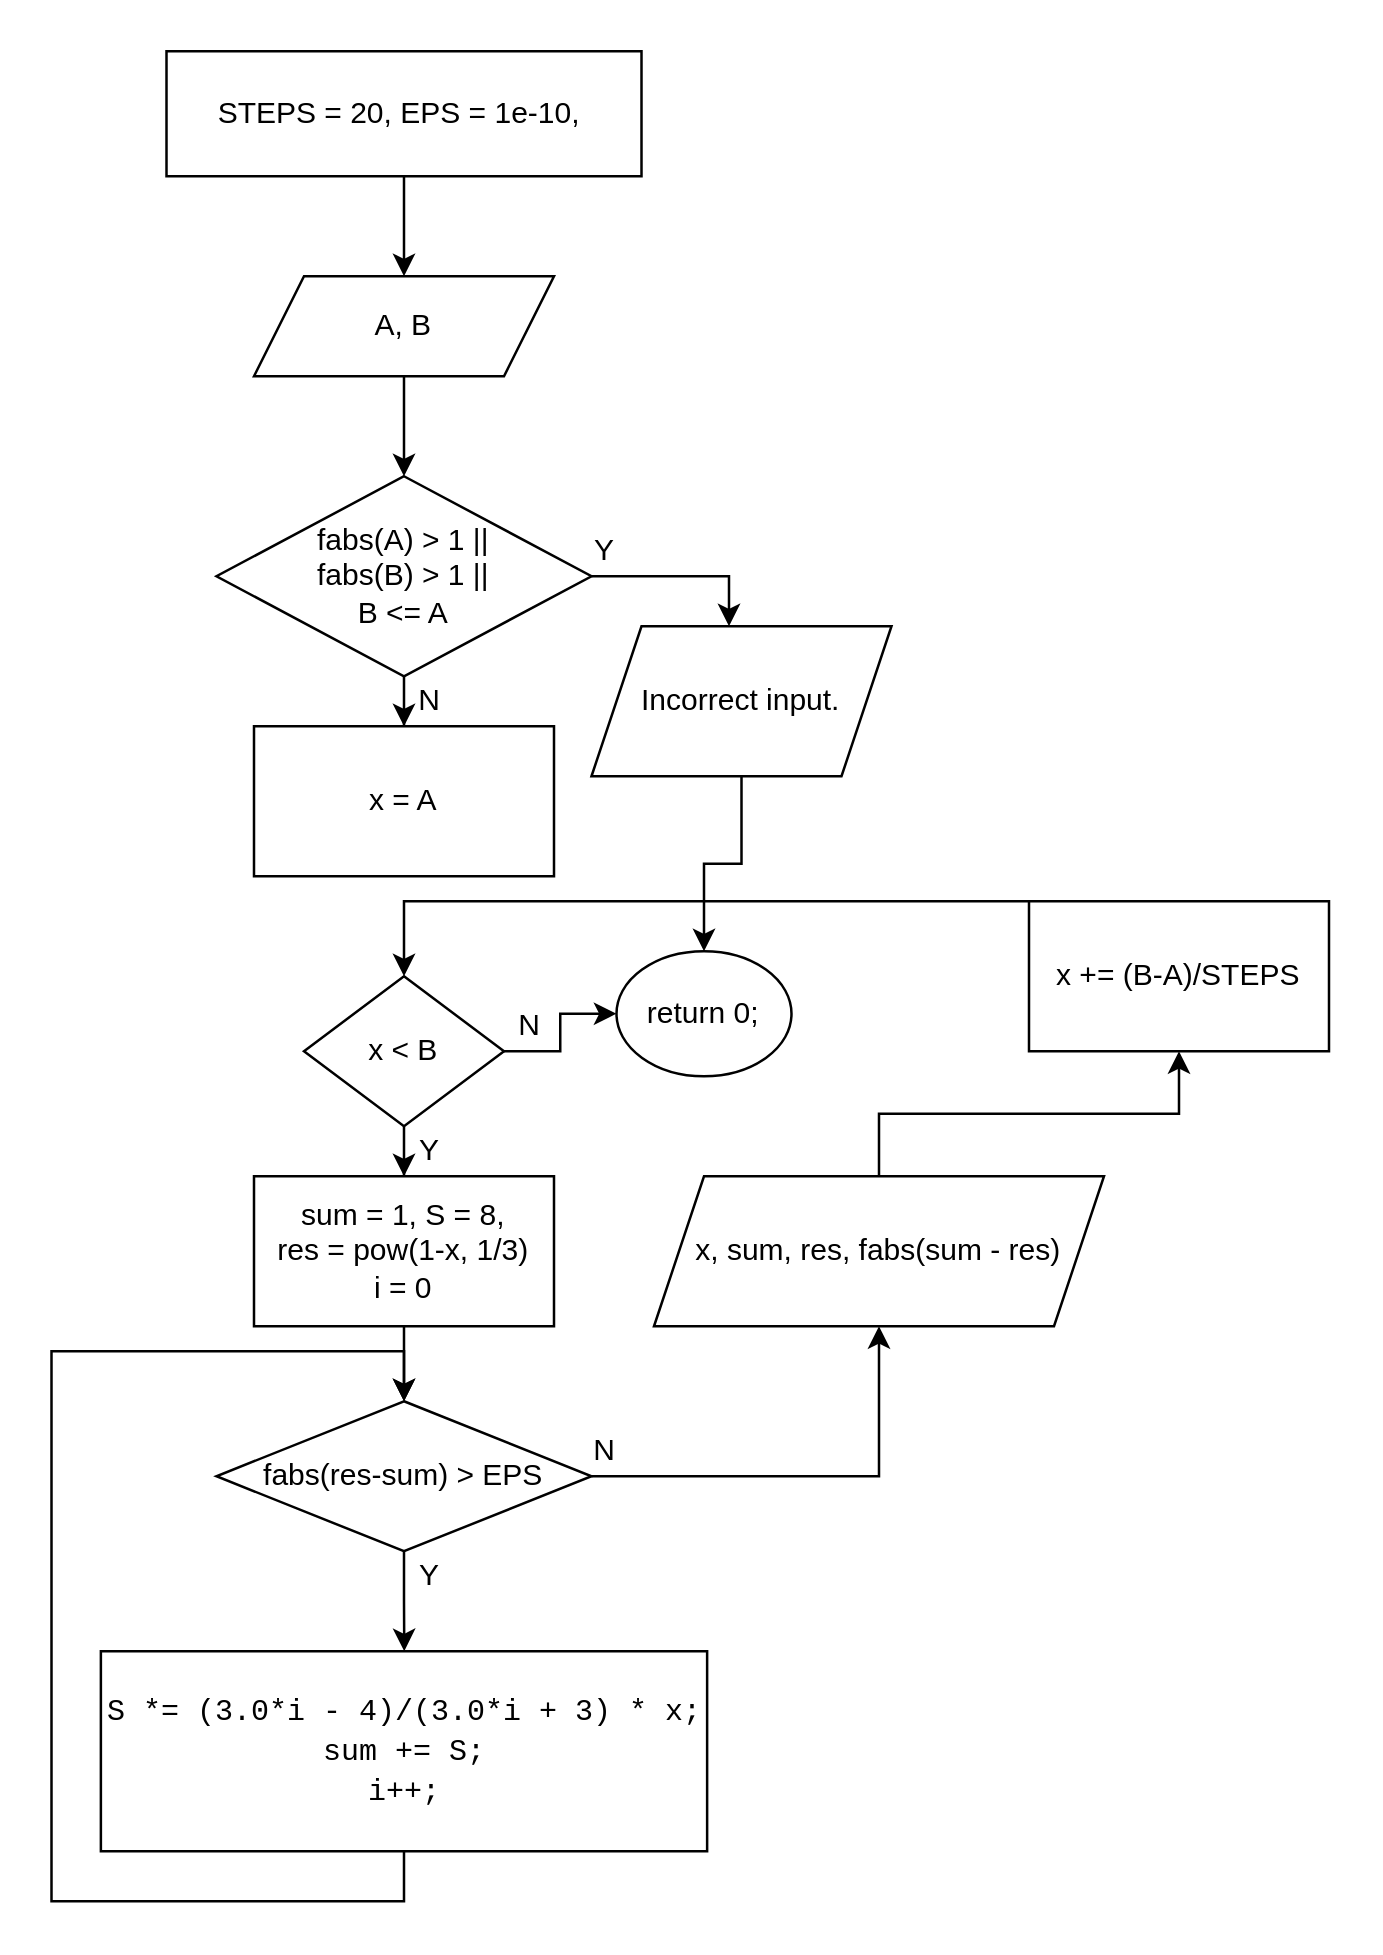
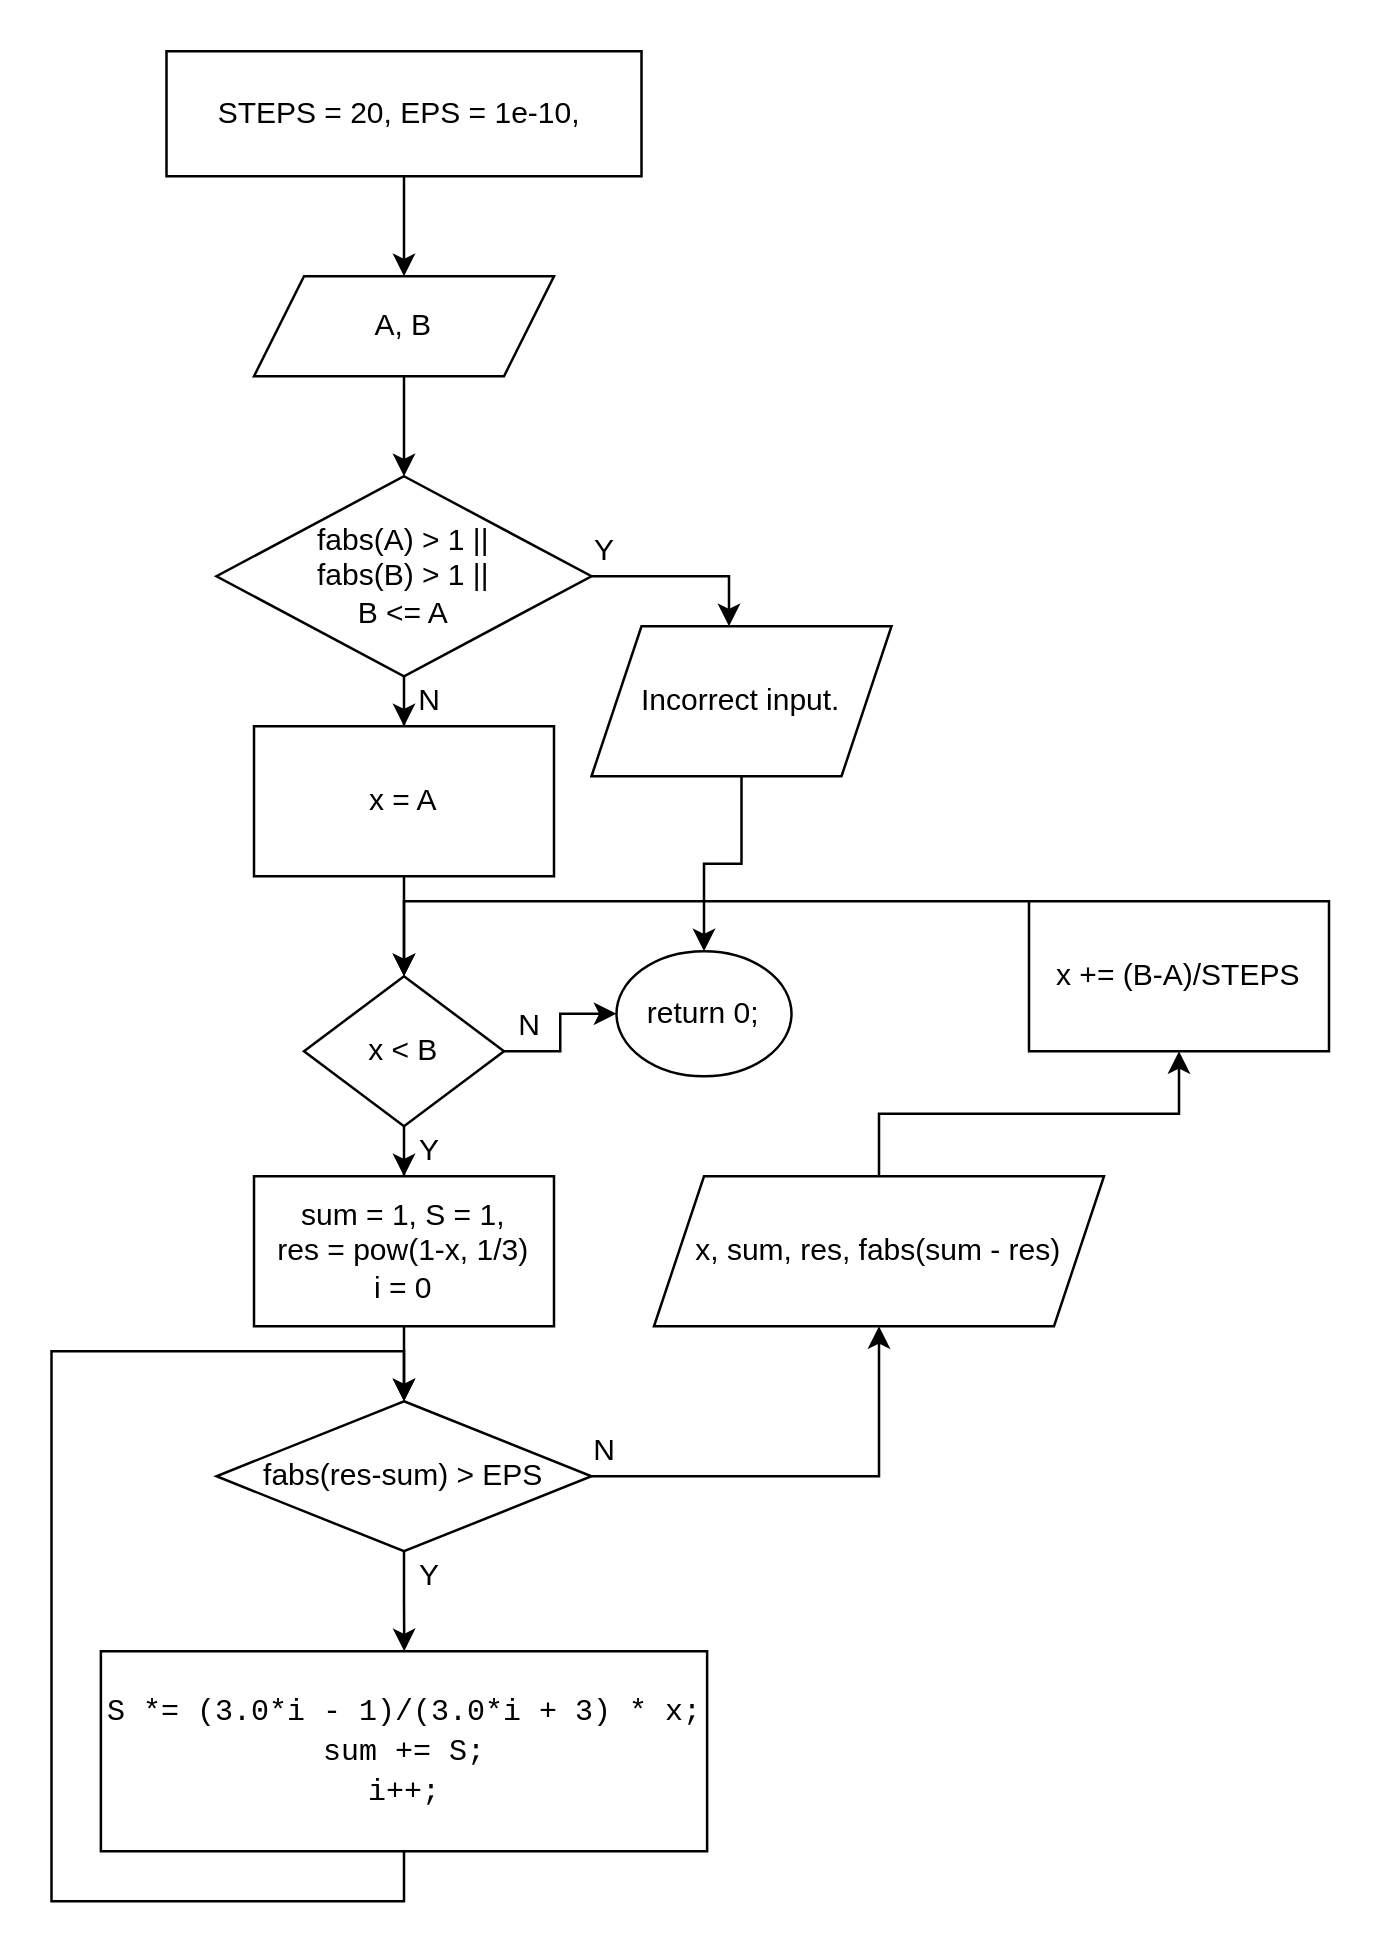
none -> (404, 886)
(404, 1251) -> (404, 1251)
(405, 1751) -> (405, 1751)
